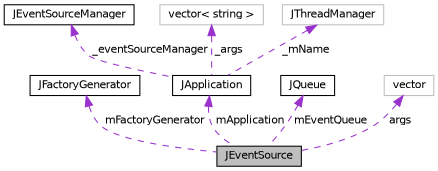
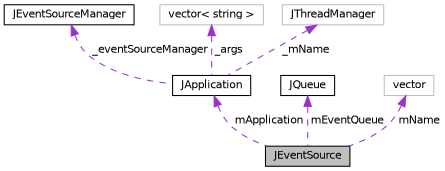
(85, 86) -> none
(399, 121) -> (418, 121)
